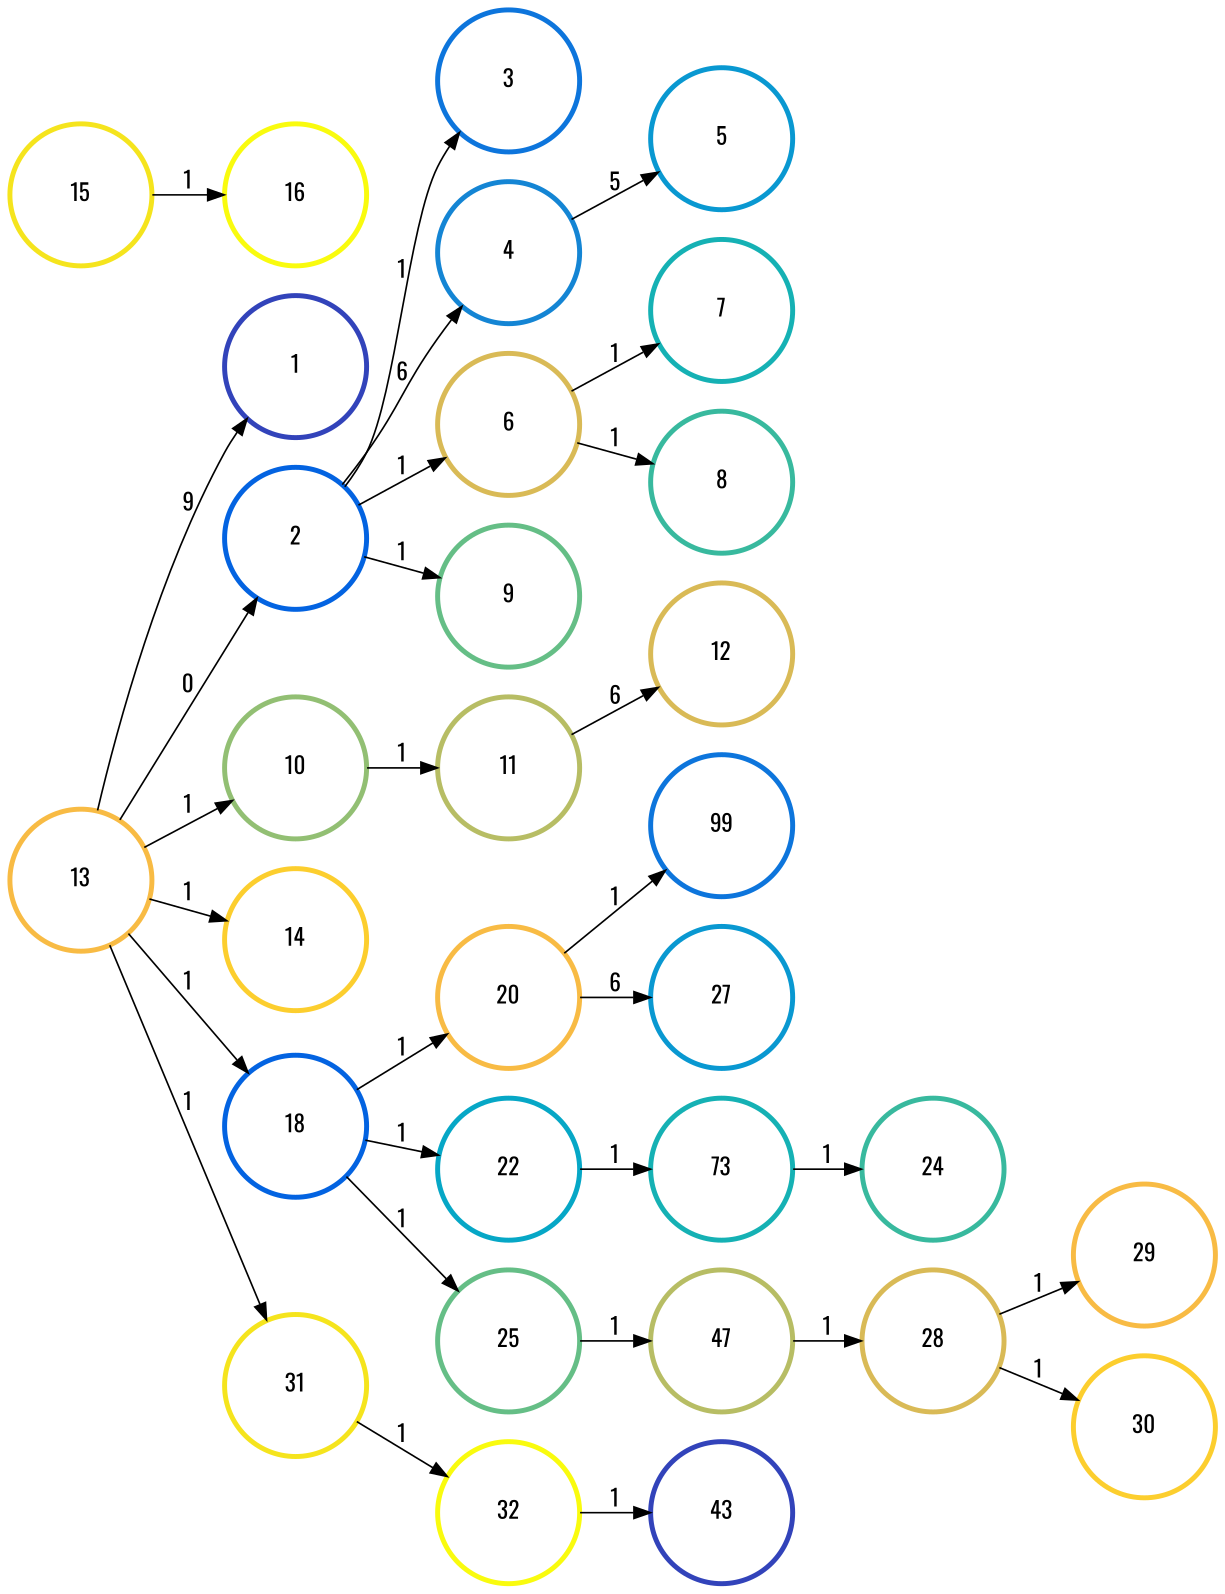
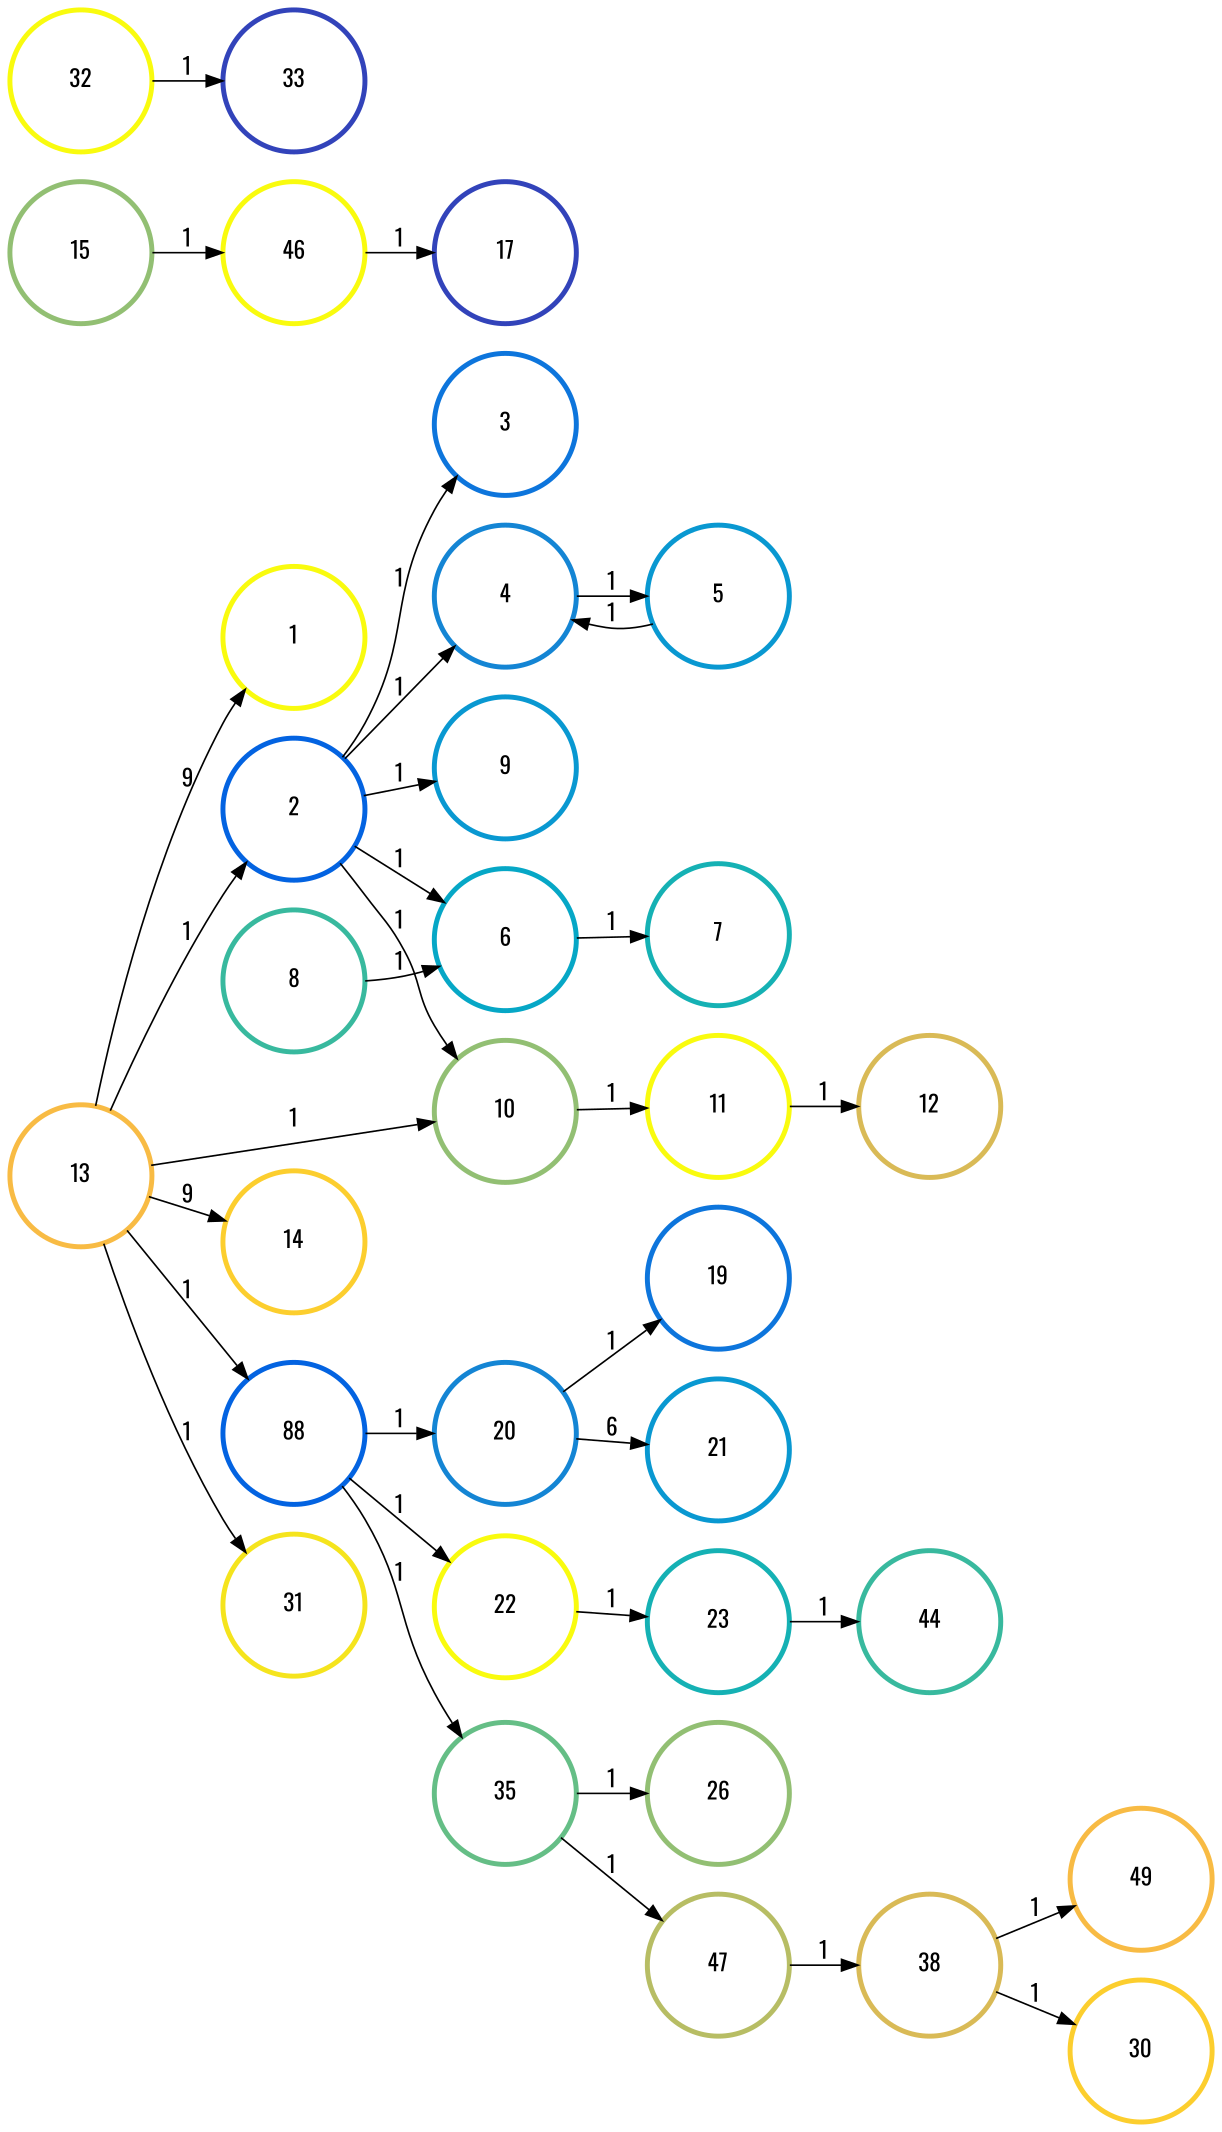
(615, 184) -> (612, 584)
(81, 195) -> (81, 253)
(296, 195) -> (294, 253)
none -> (505, 253)
(296, 367) -> (294, 637)
(402, 374) -> (400, 689)
(509, 424) -> (505, 940)
(607, 451) -> (395, 978)
(509, 596) -> (505, 768)
none -> (621, 629)
(188, 686) -> (187, 934)
(615, 698) -> (824, 1094)
(509, 768) -> (718, 1106)
(722, 826) -> (718, 1278)
(188, 894) -> (187, 1196)
none -> (403, 949)
(509, 997) -> (505, 1433)
(722, 997) -> (718, 1450)
(296, 1126) -> (294, 1433)
(509, 1169) -> (505, 1607)
(722, 1169) -> (718, 1622)
(933, 1169) -> (930, 1622)
(1144, 1255) -> (1141, 1879)
(509, 1341) -> (505, 1793)
(933, 1341) -> (930, 1965)
(395, 1445) -> none
(722, 1513) -> (294, 81)
none -> (718, 1793)
